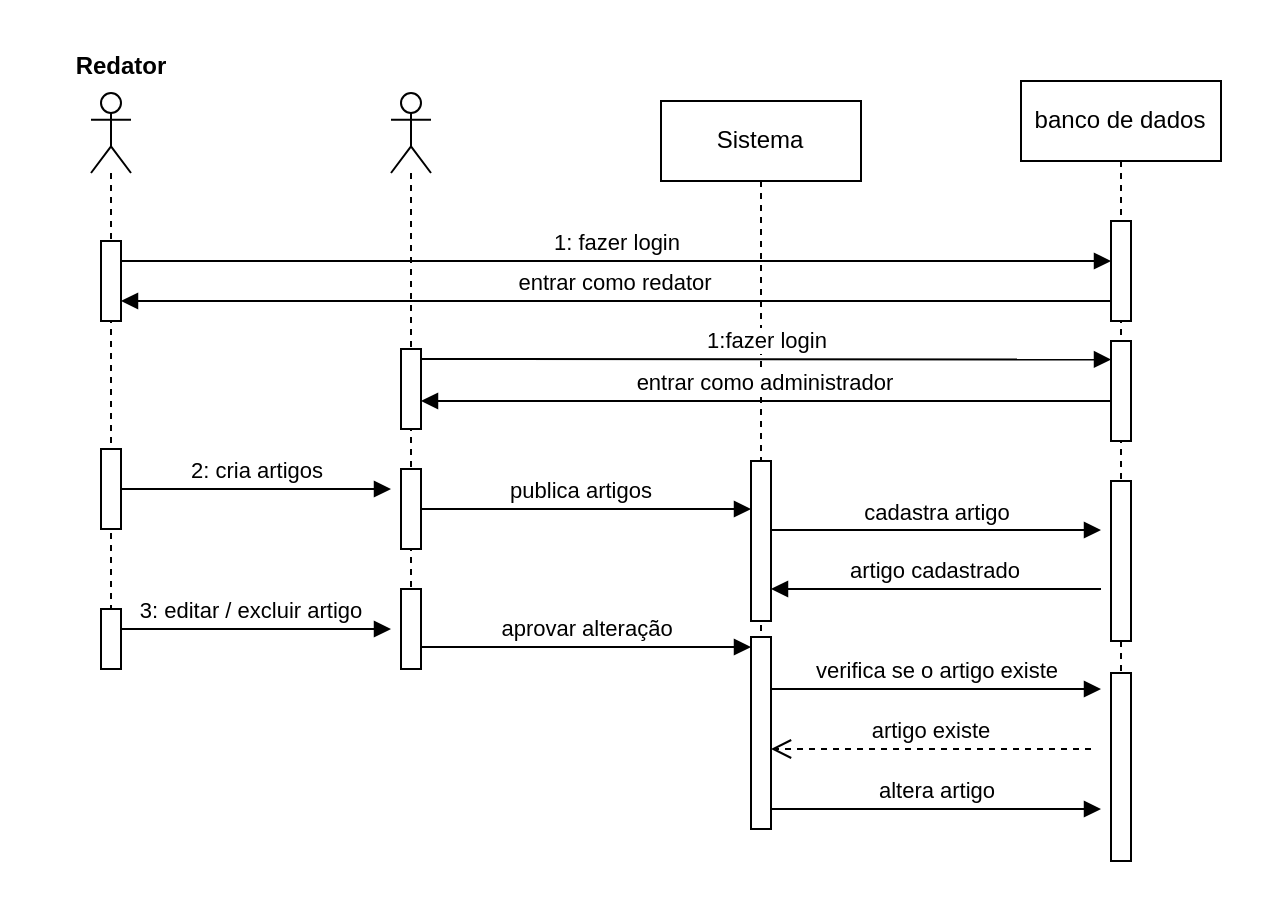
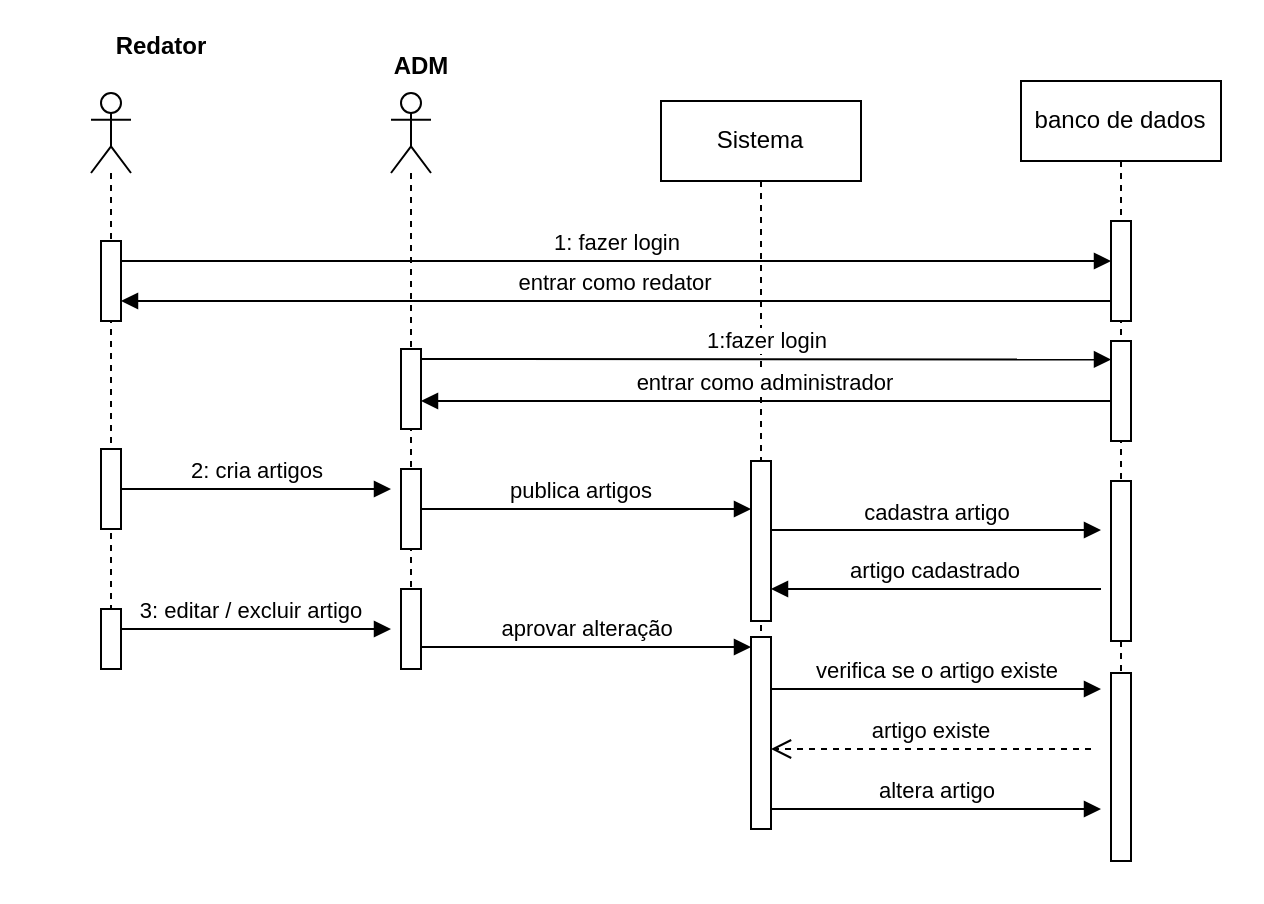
(121, 67) -> (161, 47)
none -> (421, 67)
